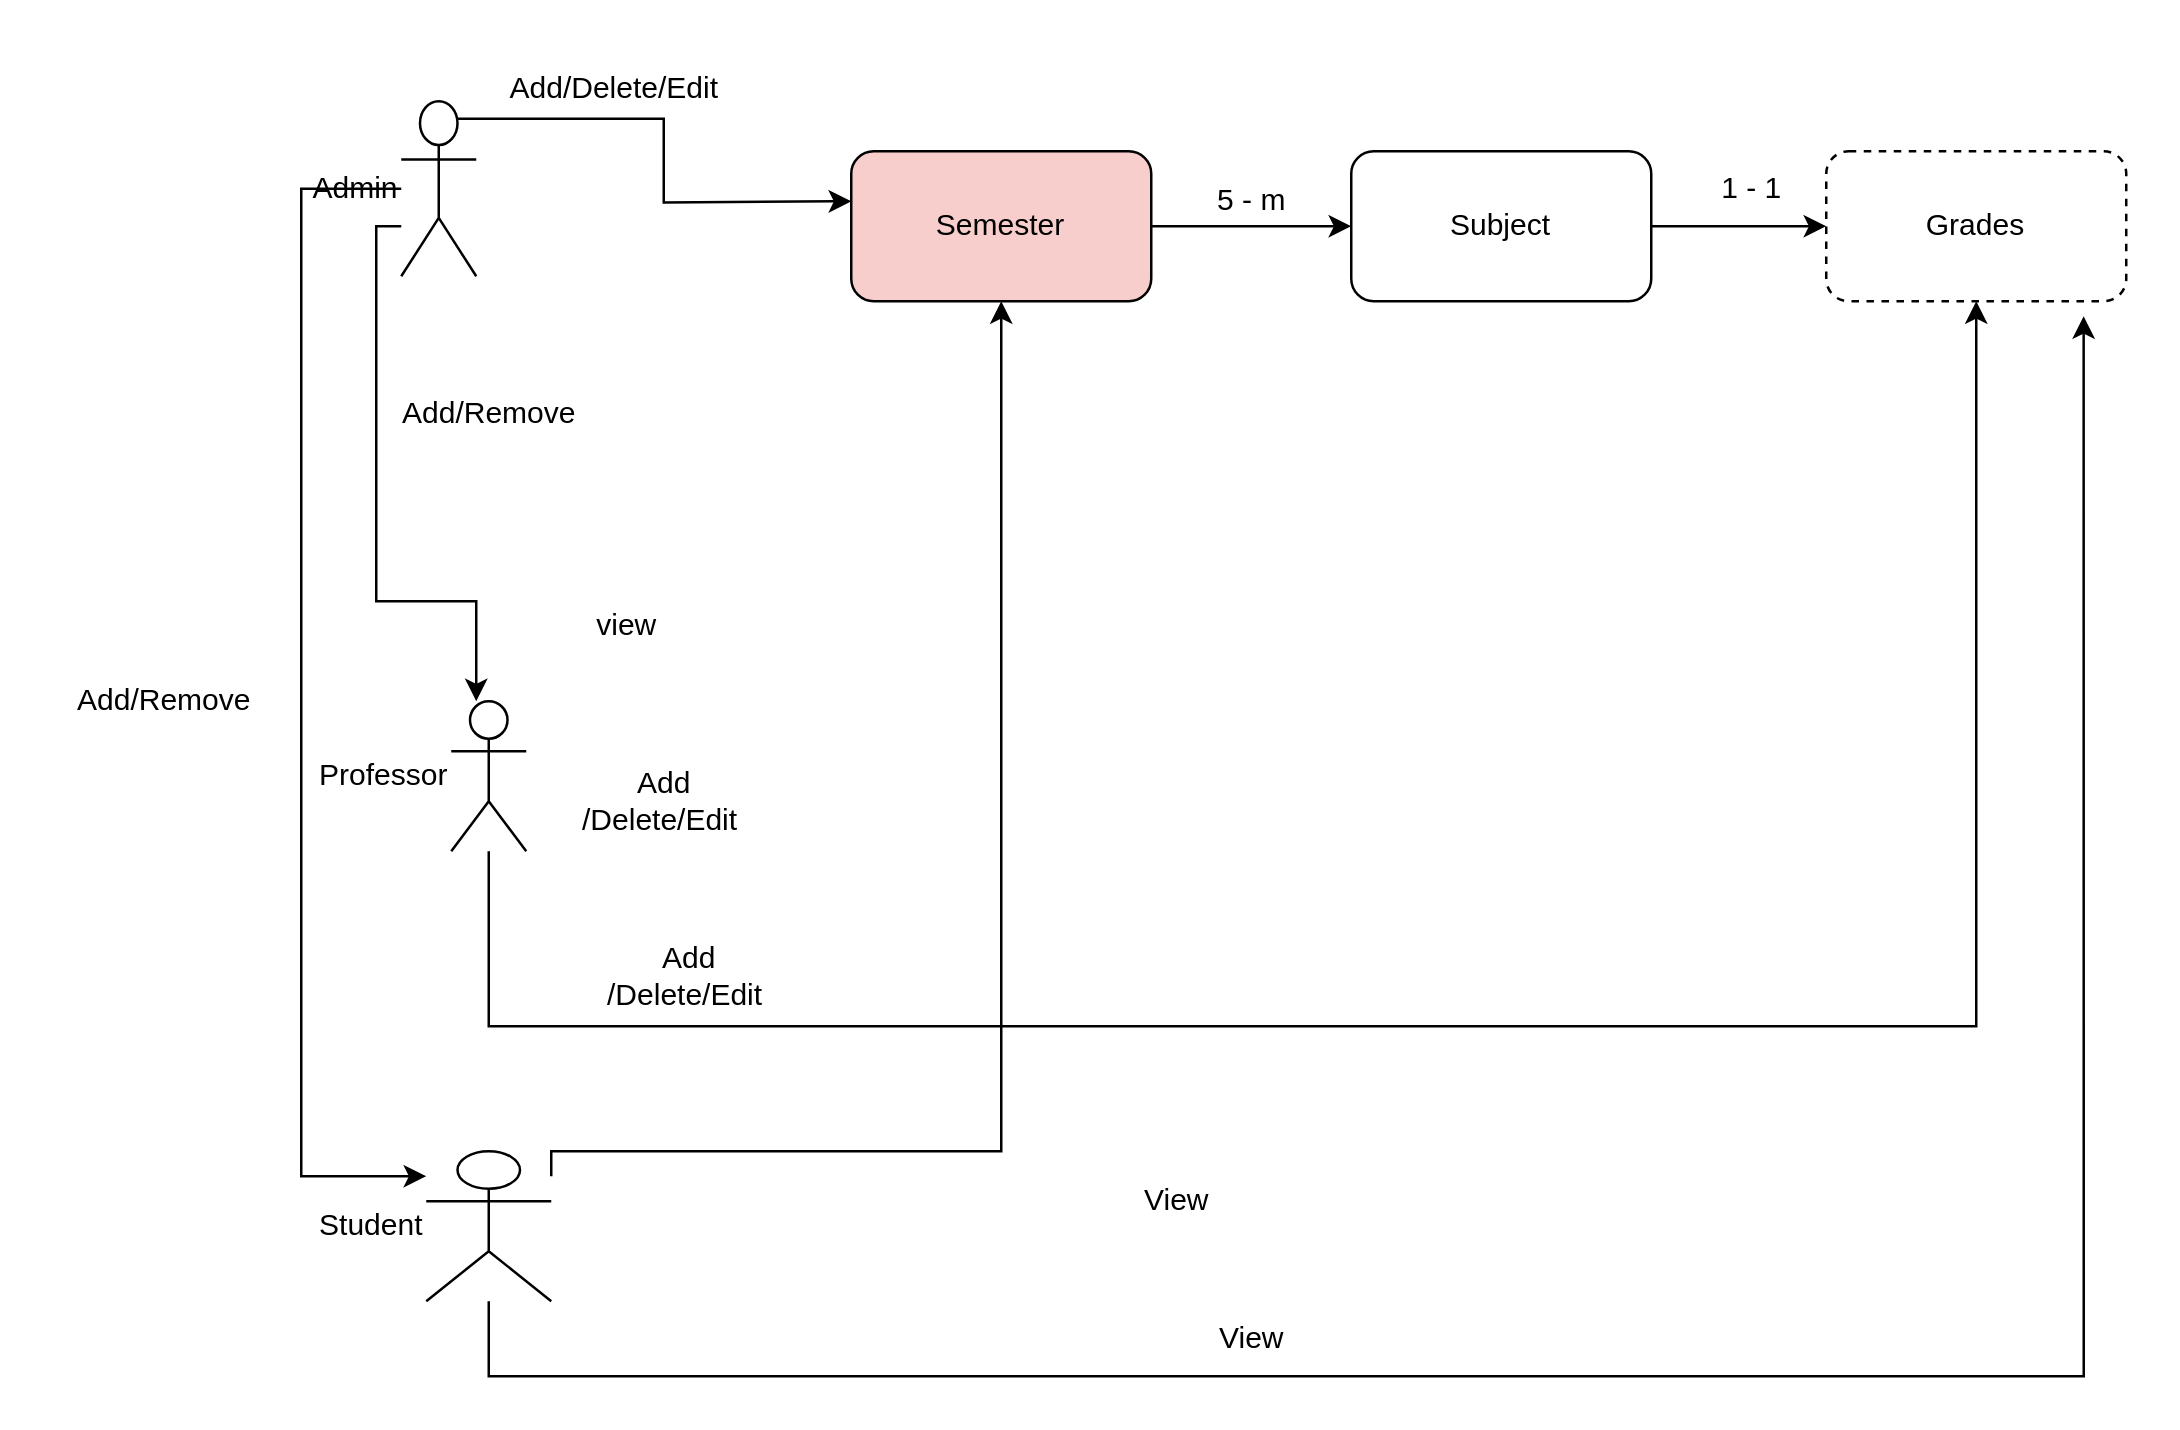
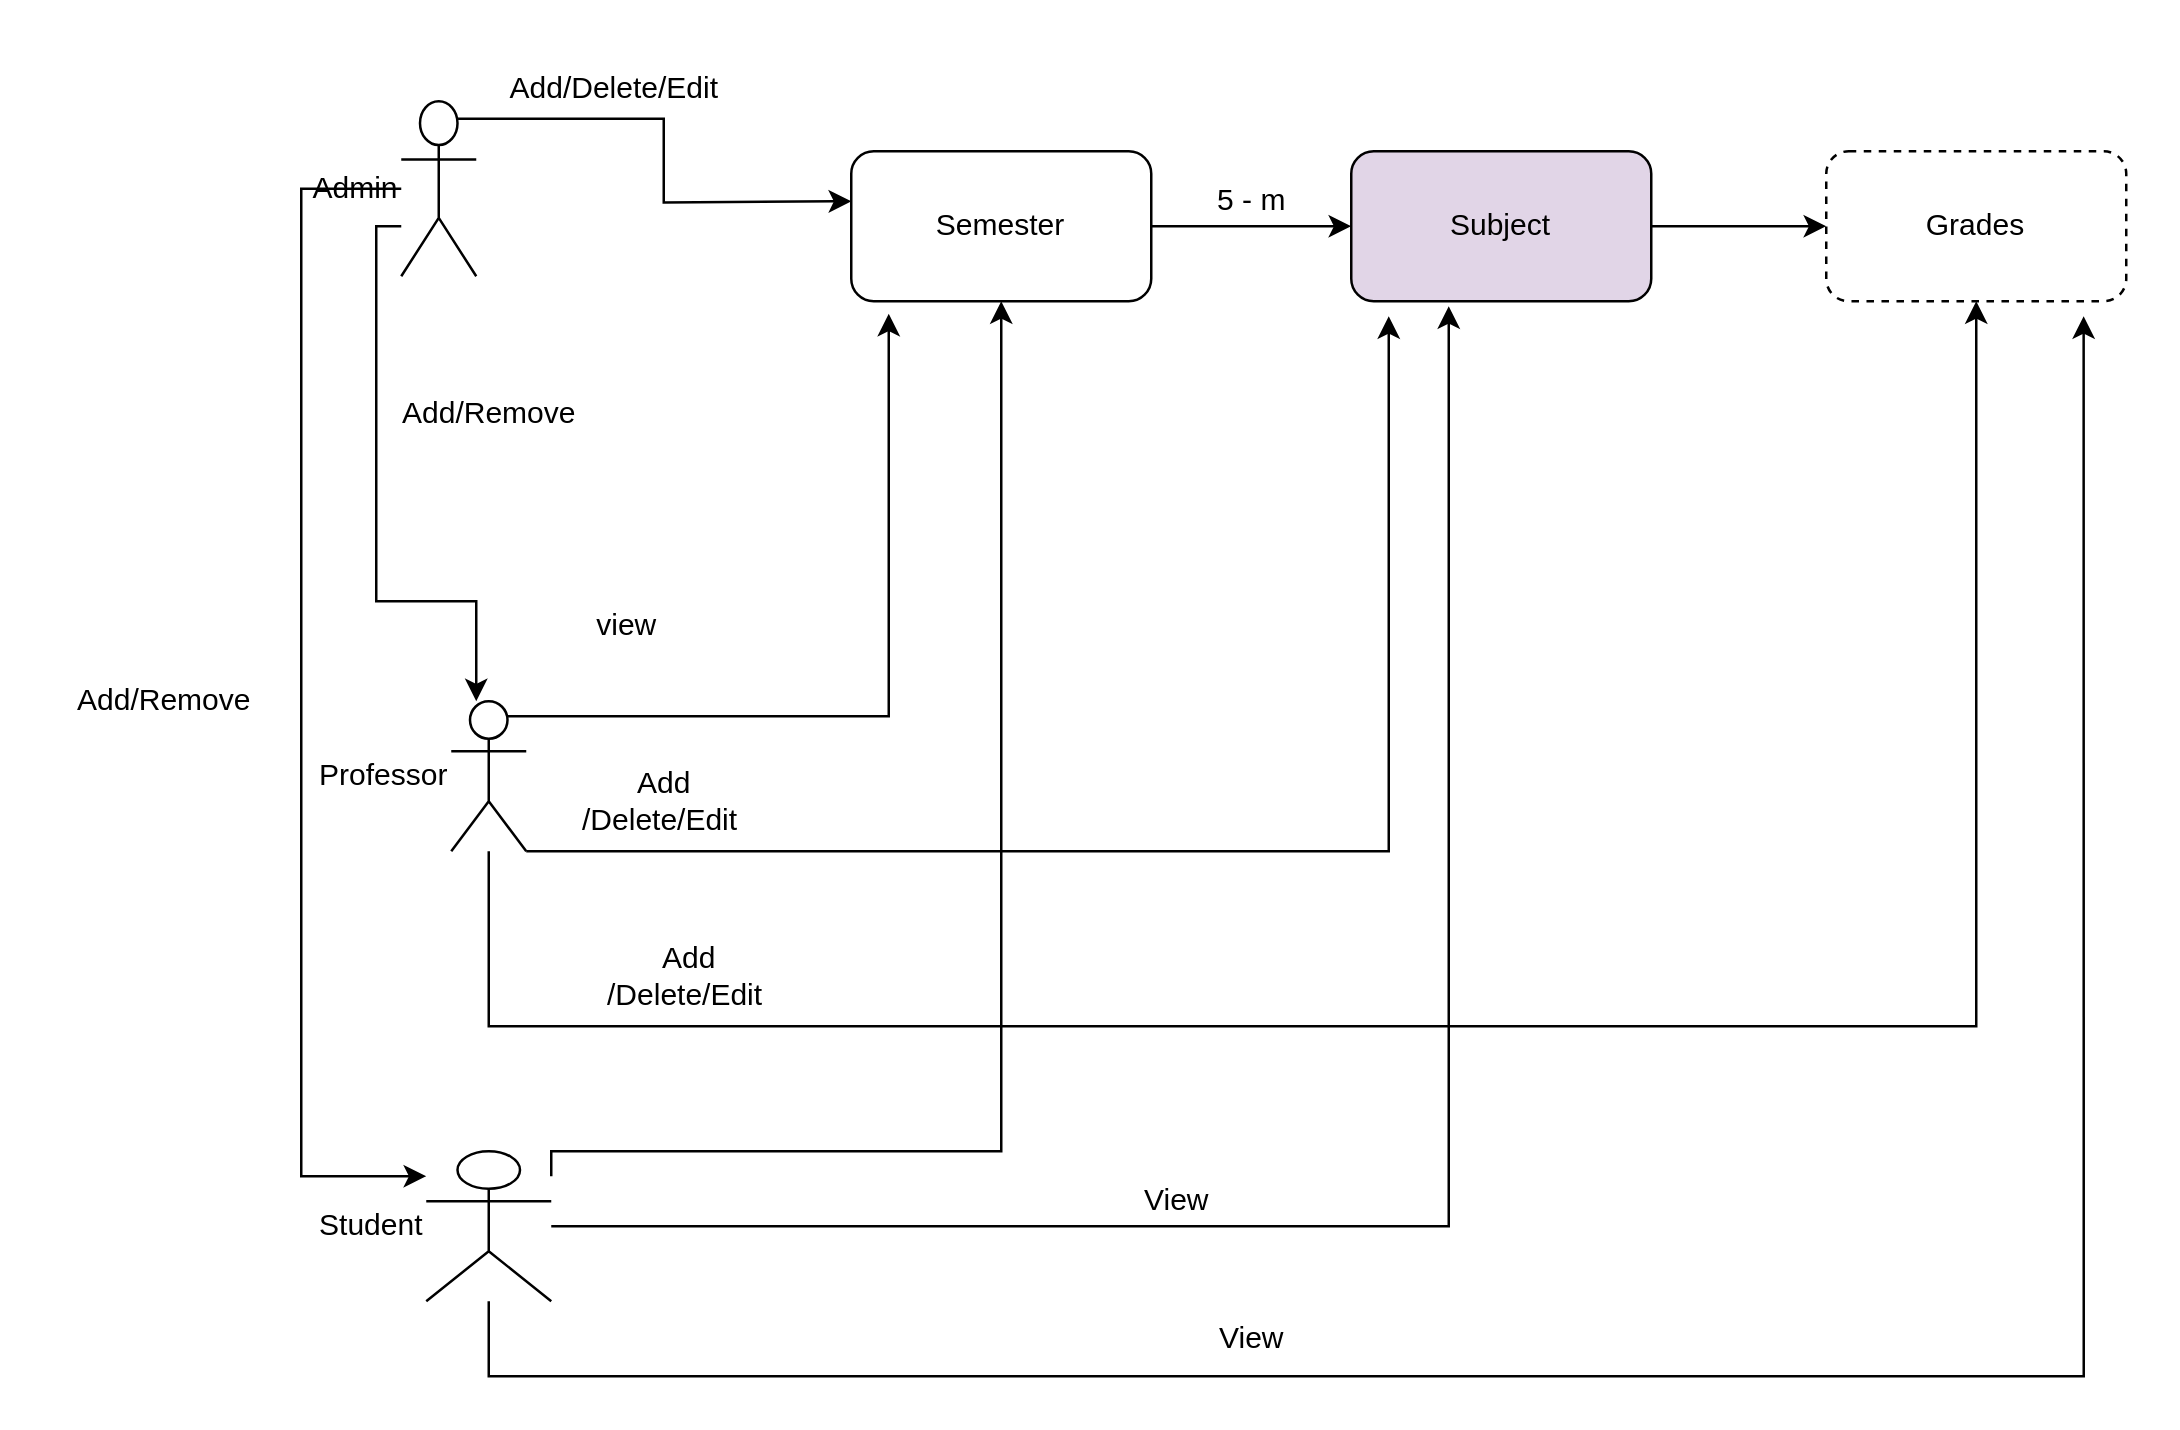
(1751, 189) -> none
(1001, 226) -> (1001, 226)
(1501, 226) -> (1501, 226)
none -> (889, 714)
none -> (1389, 784)
none -> (1098, 1226)
